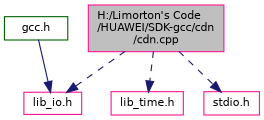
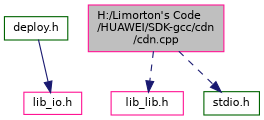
(36, 28) -> (36, 28)
(100, 69) -> none
(147, 103) -> (147, 103)
(232, 103) -> (232, 103)
